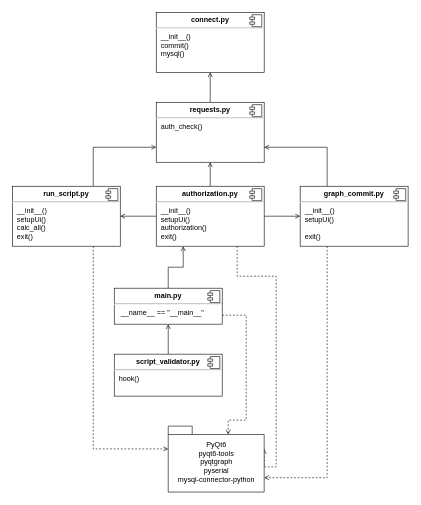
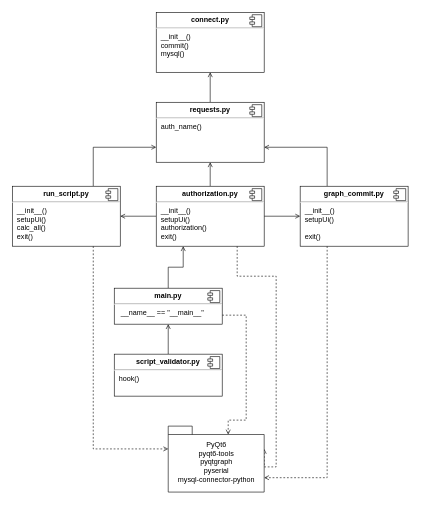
(180, 102) -> (178, 102)
